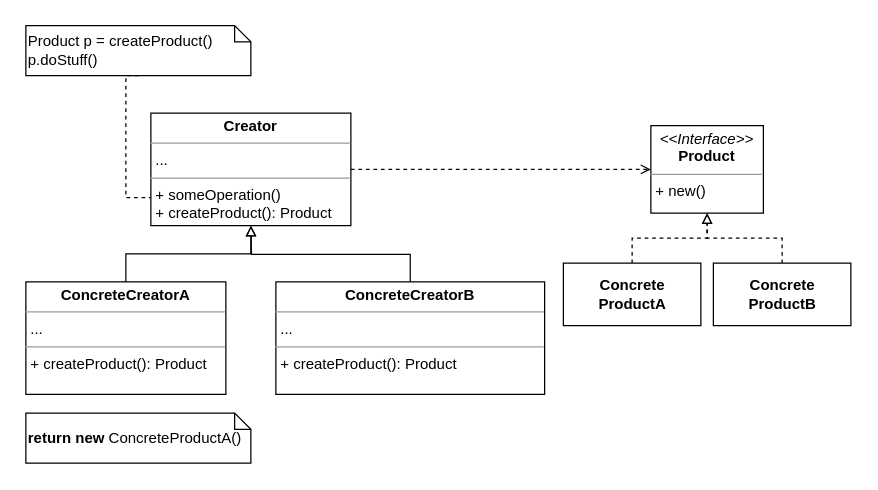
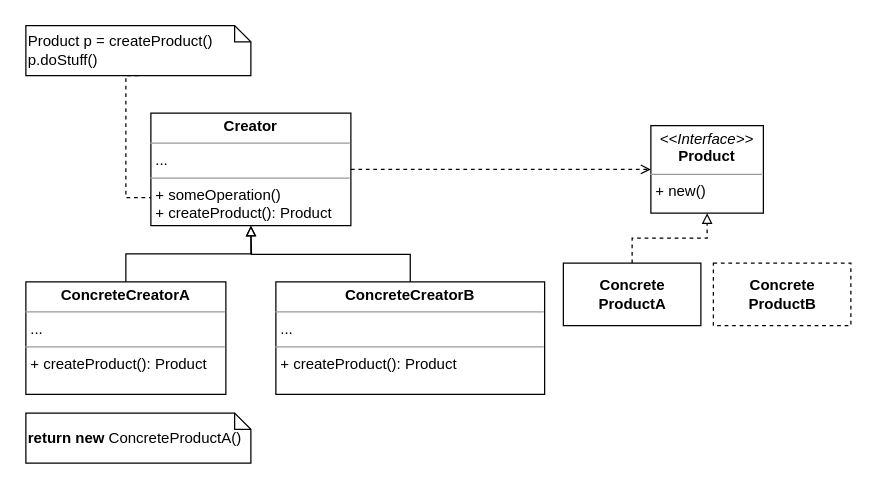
(758, 238) -> none
(782, 294) -> (782, 294)
